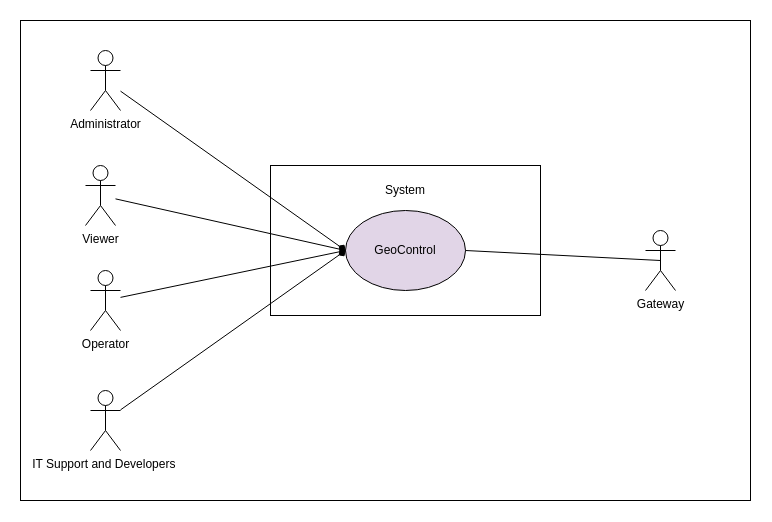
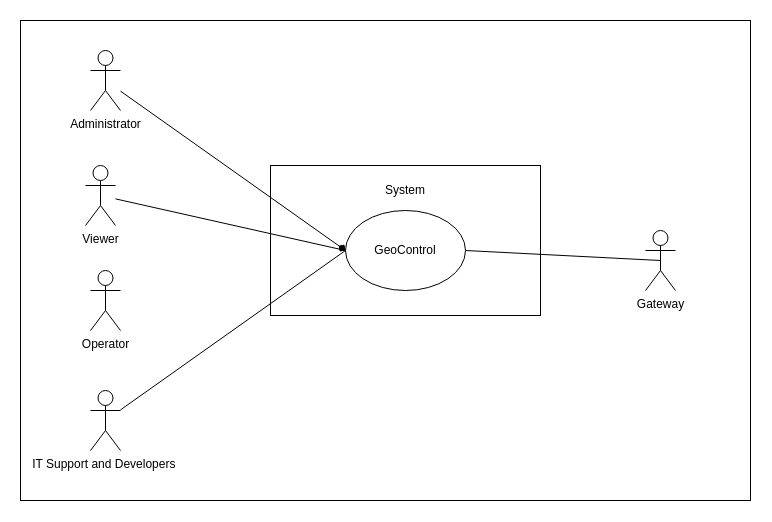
(406, 251) -> (406, 251)
(338, 256) -> (341, 253)
(233, 274) -> none
